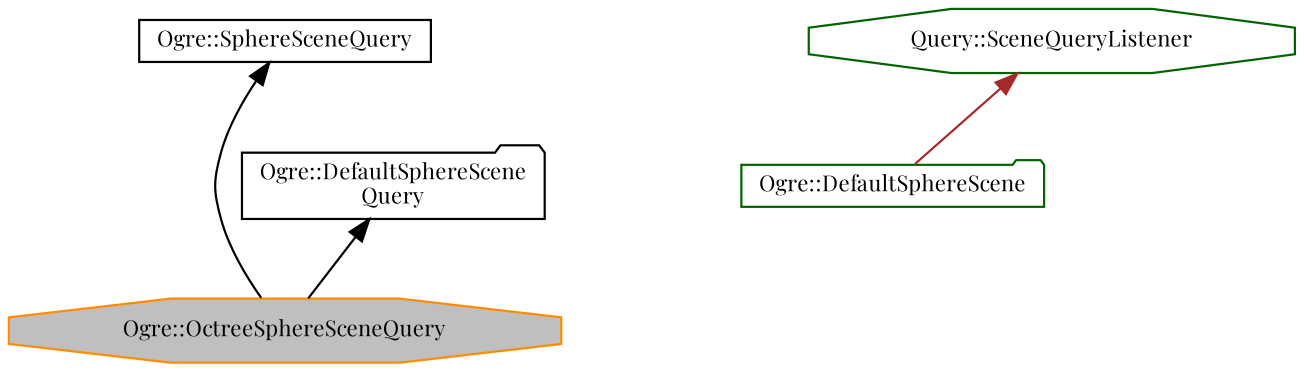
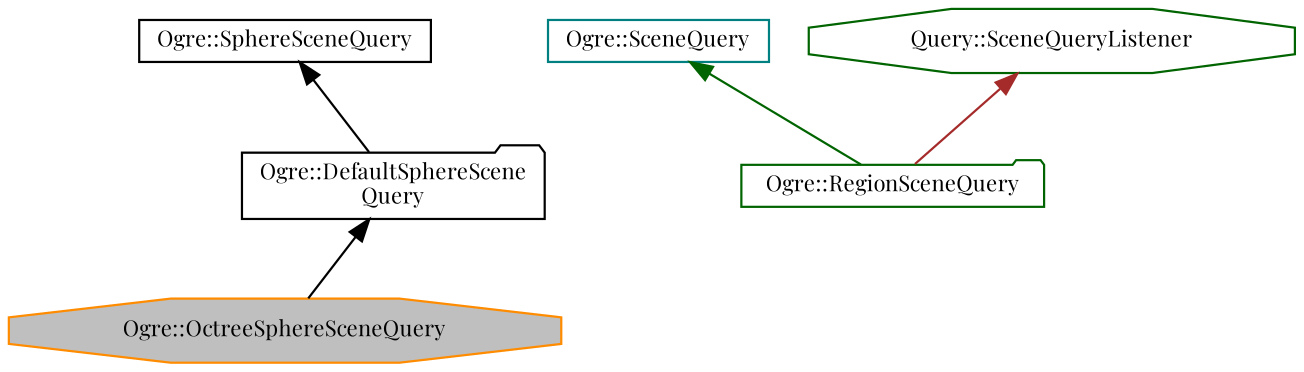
none -> (658, 41)
(893, 186) -> (893, 186)
(215, 190) -> (341, 116)
